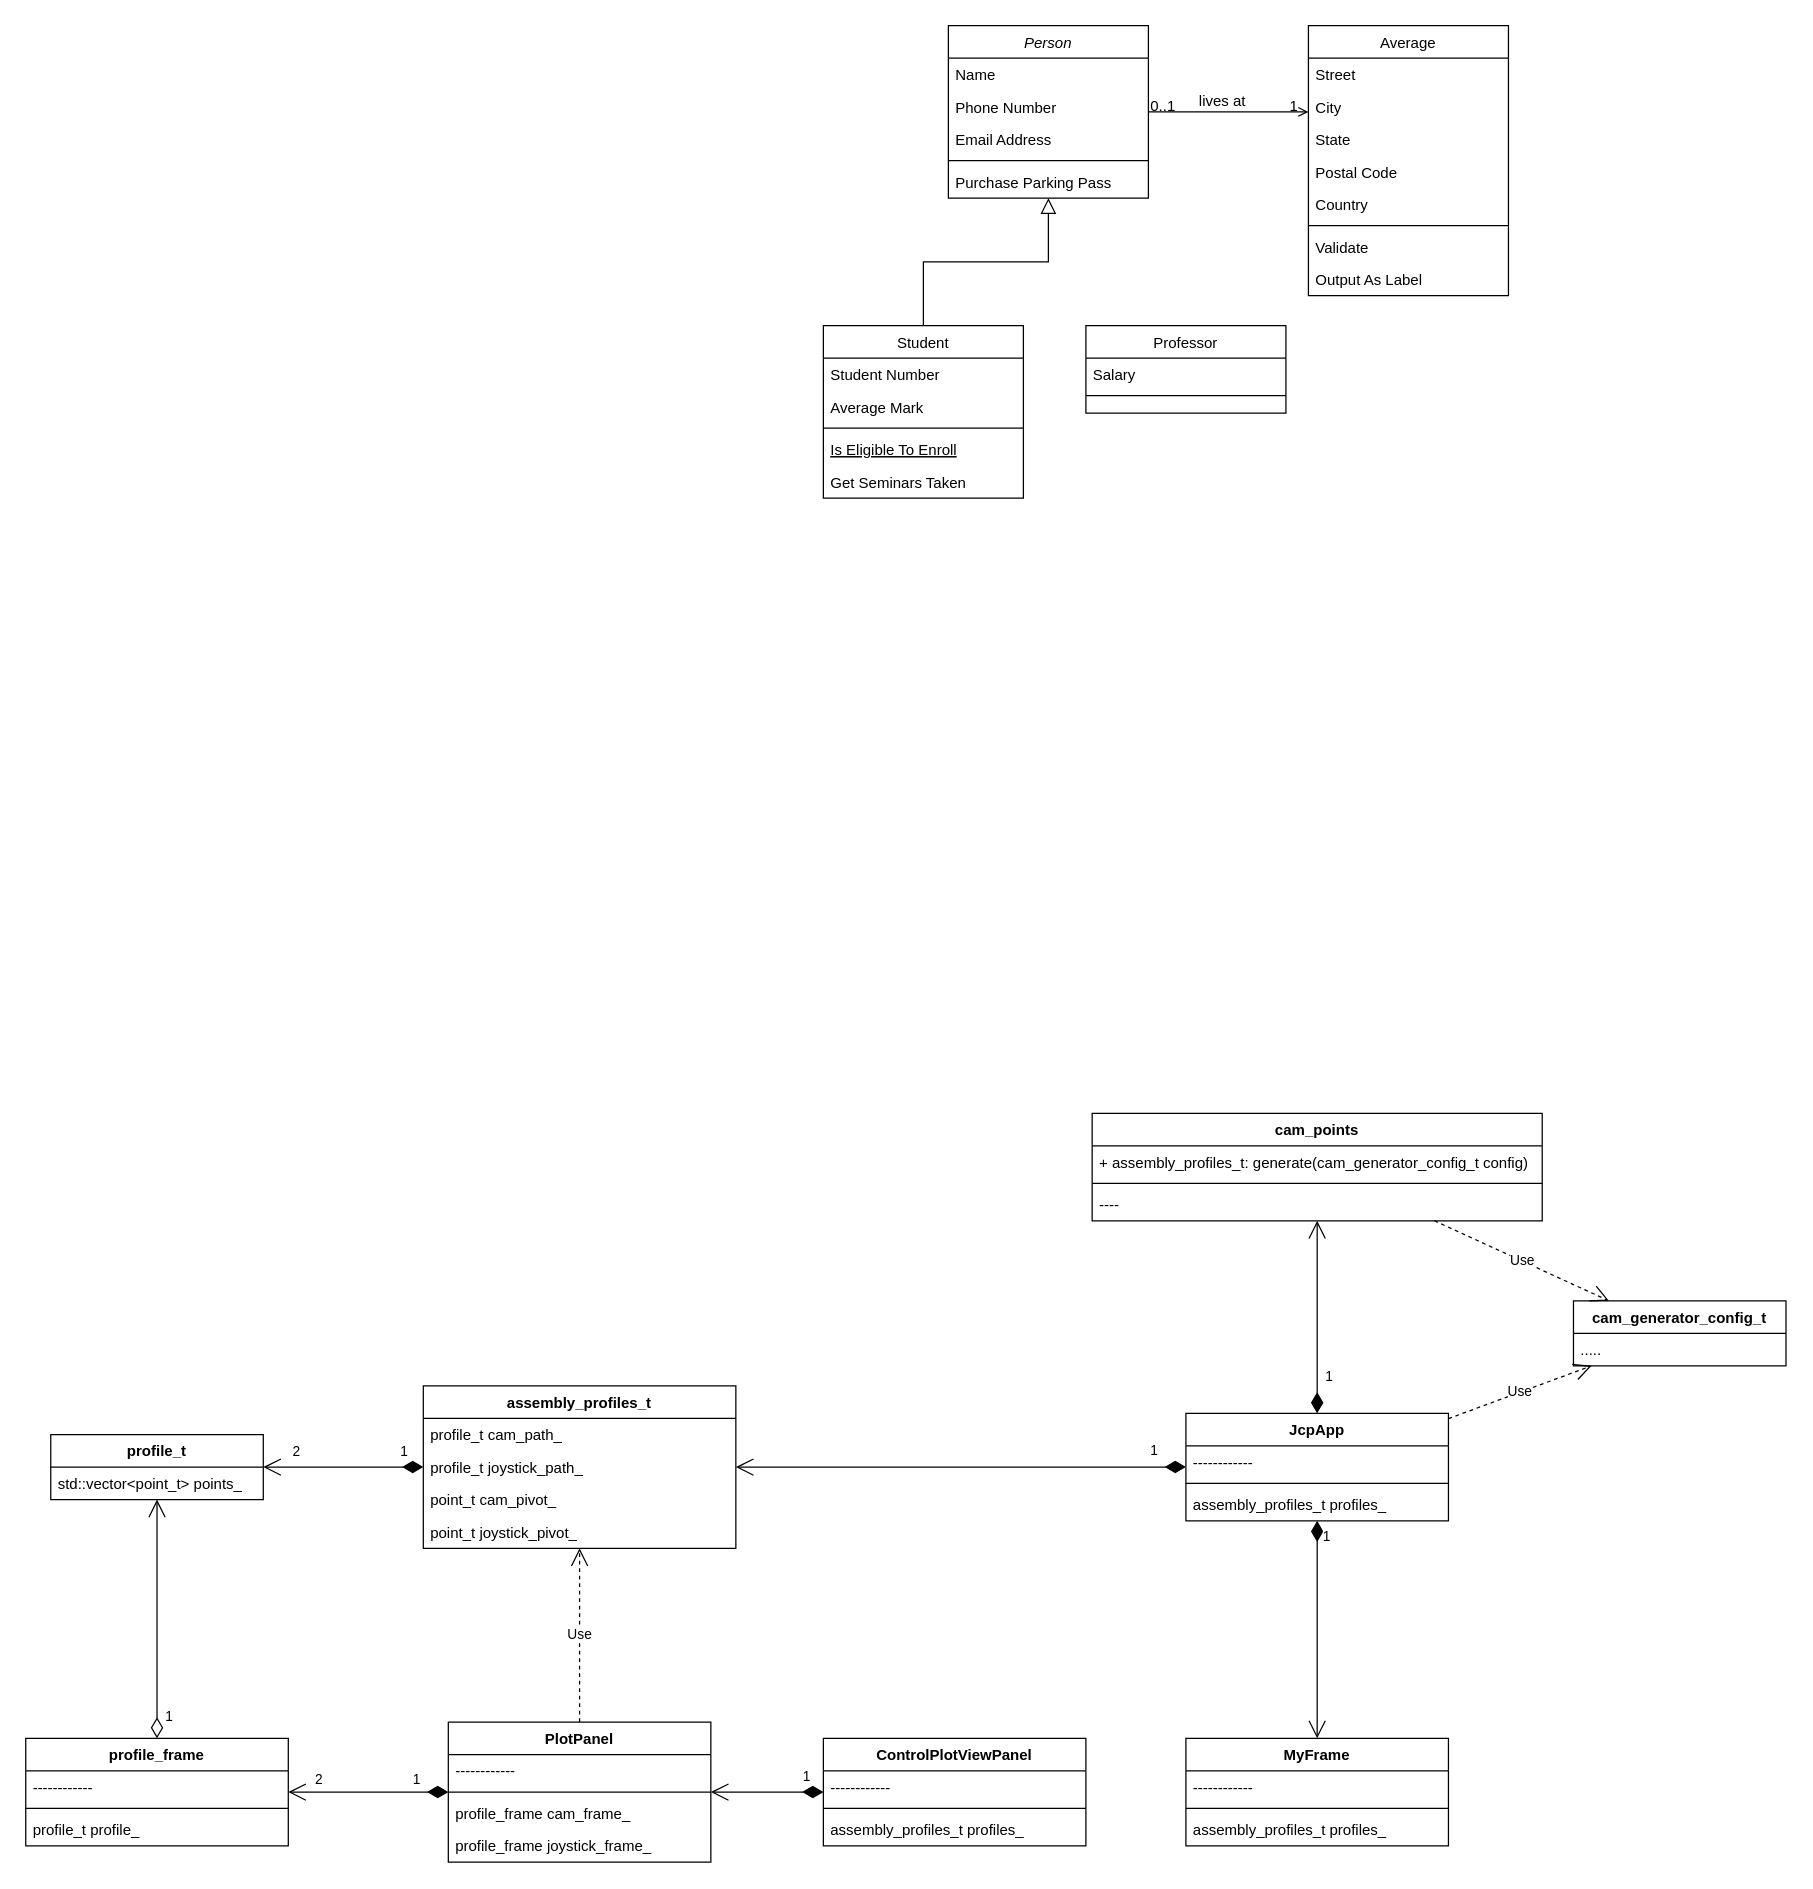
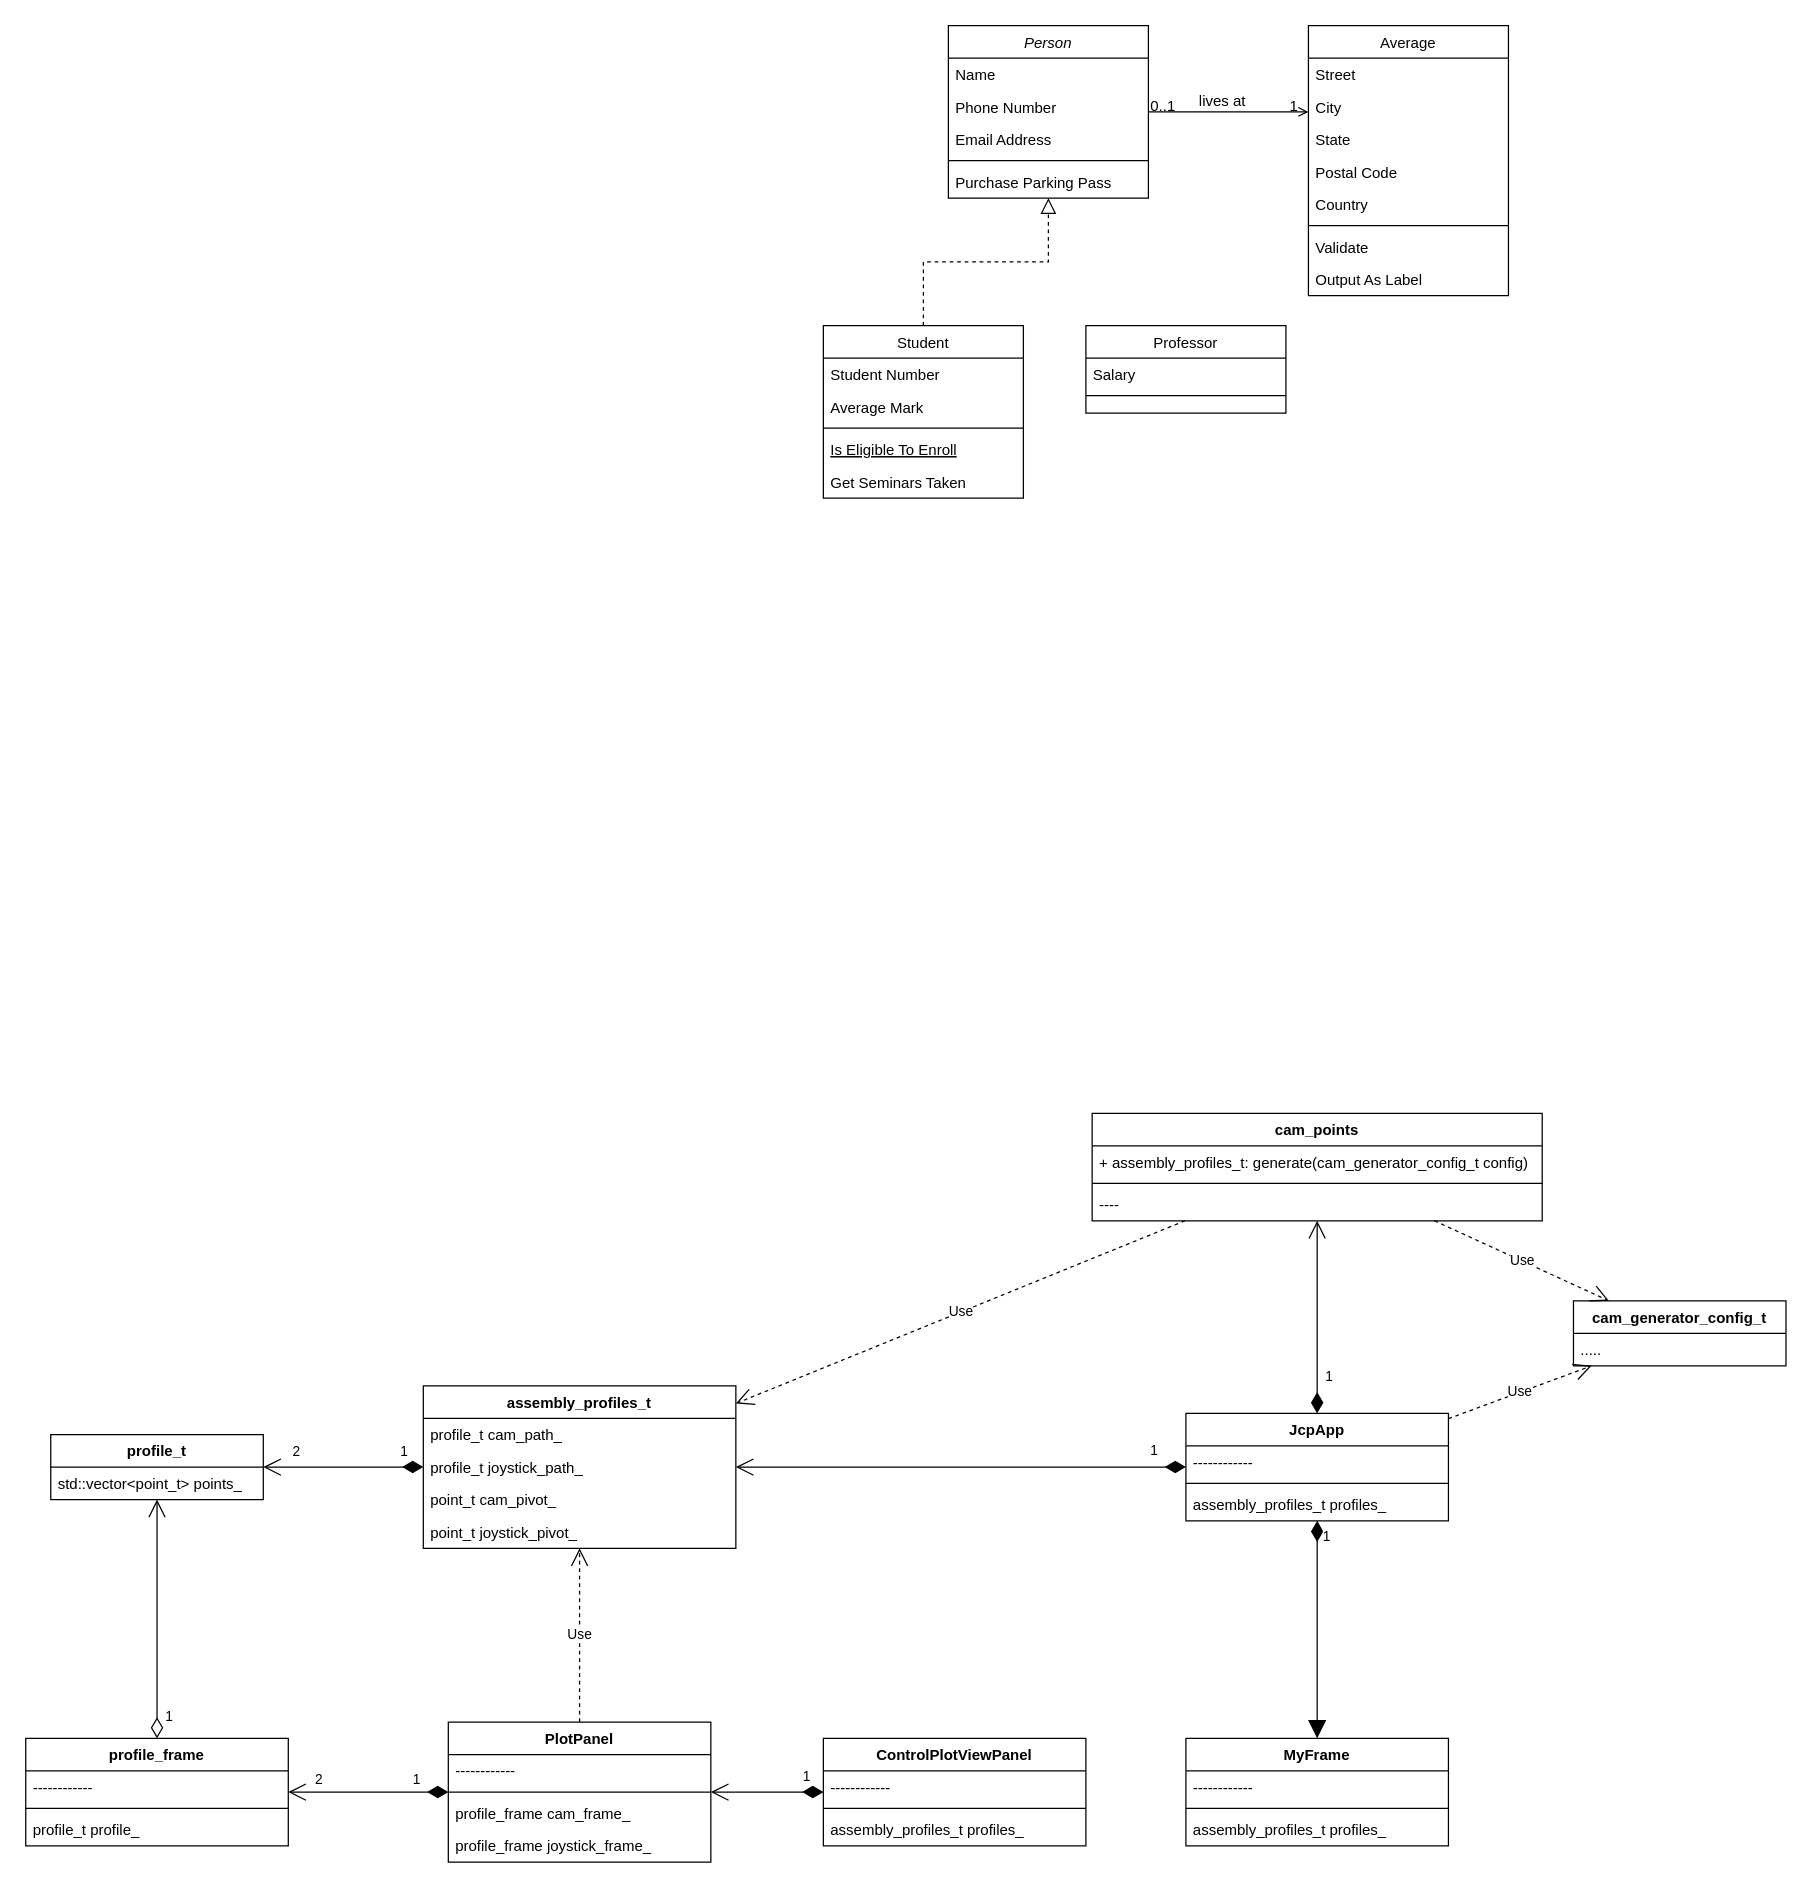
(978, 262) -> (978, 262)
none -> (959, 1313)
(1317, 1726) -> (1317, 1719)
